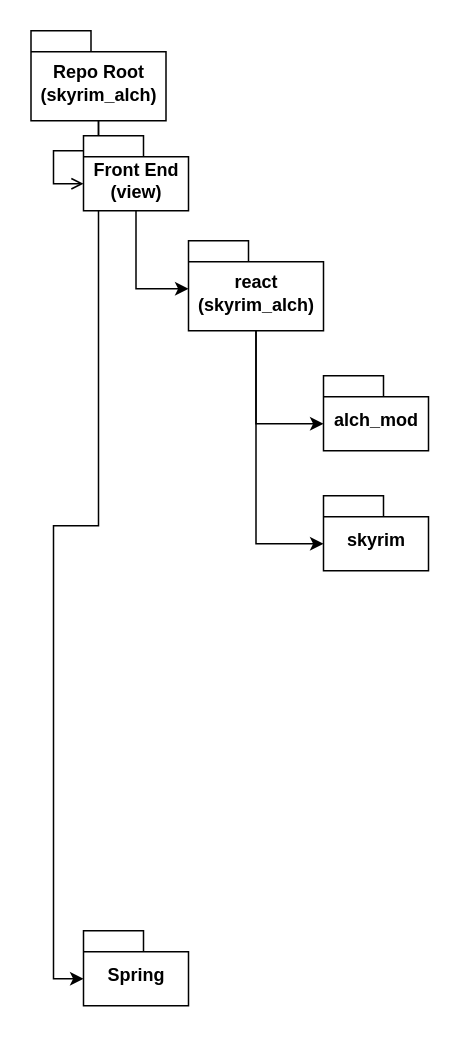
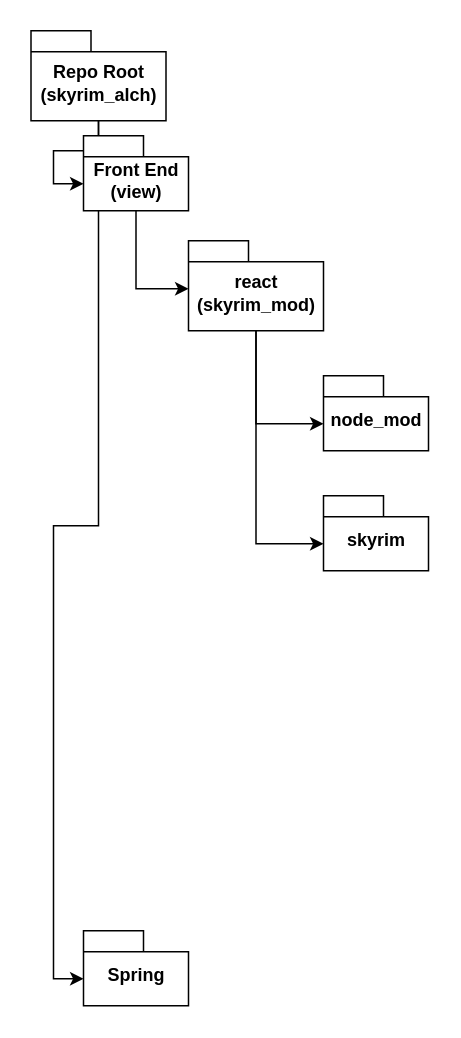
(74, 184) -> (72, 184)
(257, 293) -> (257, 293)
(377, 421) -> (377, 421)
